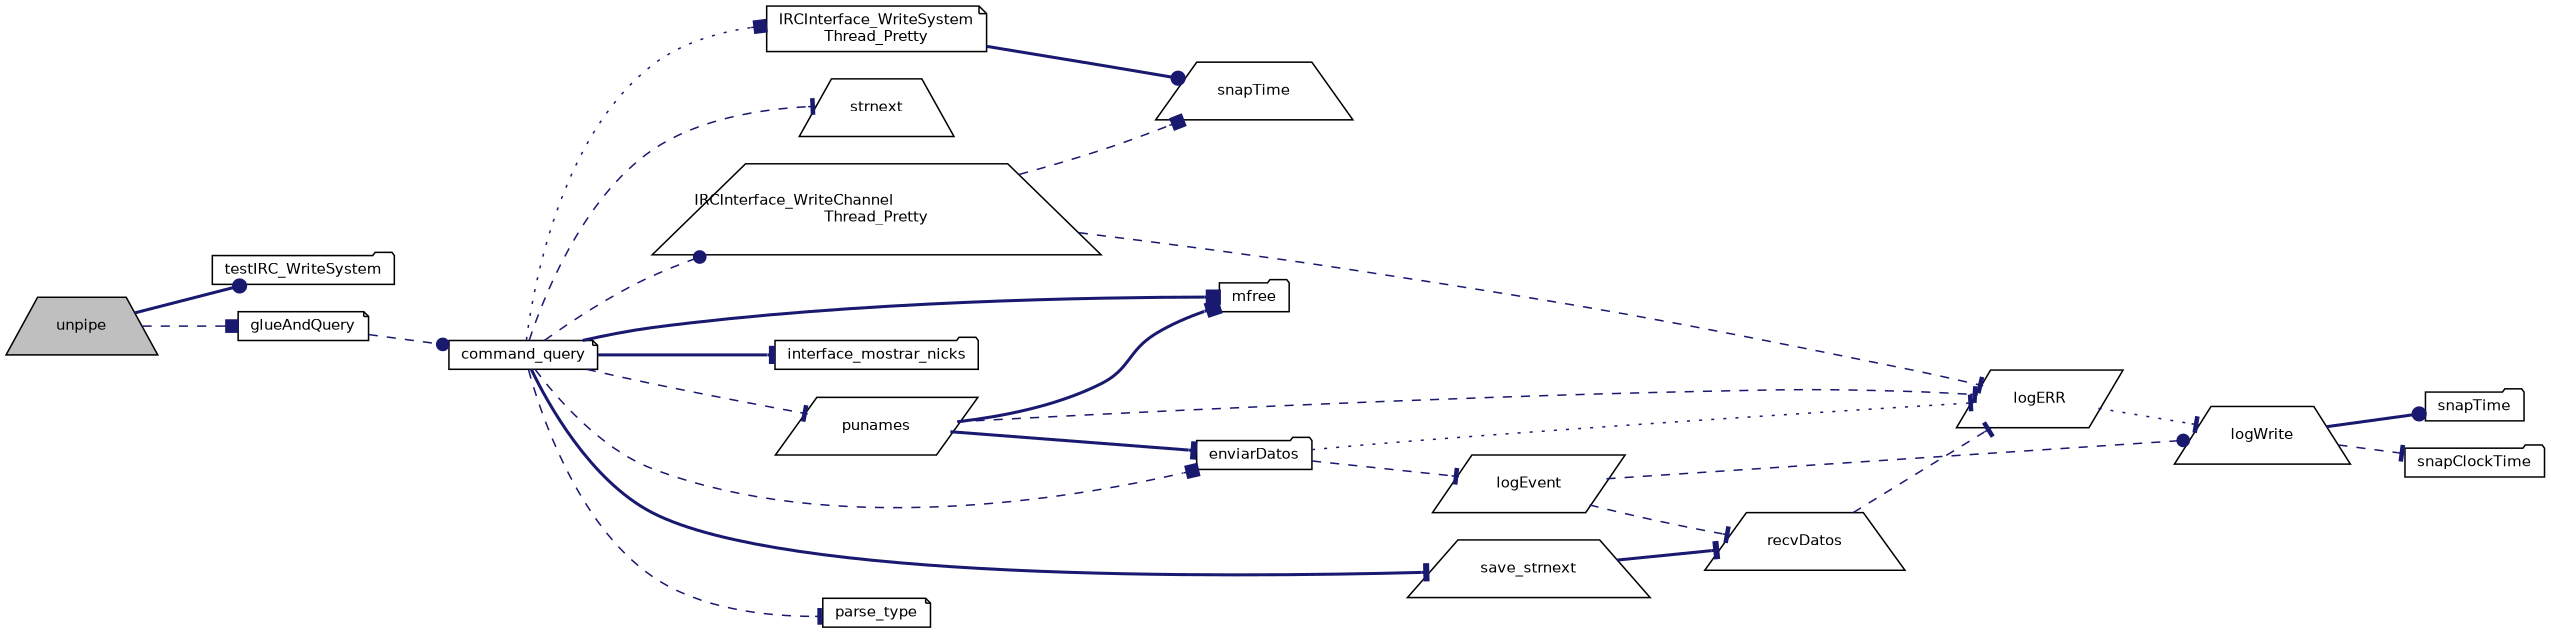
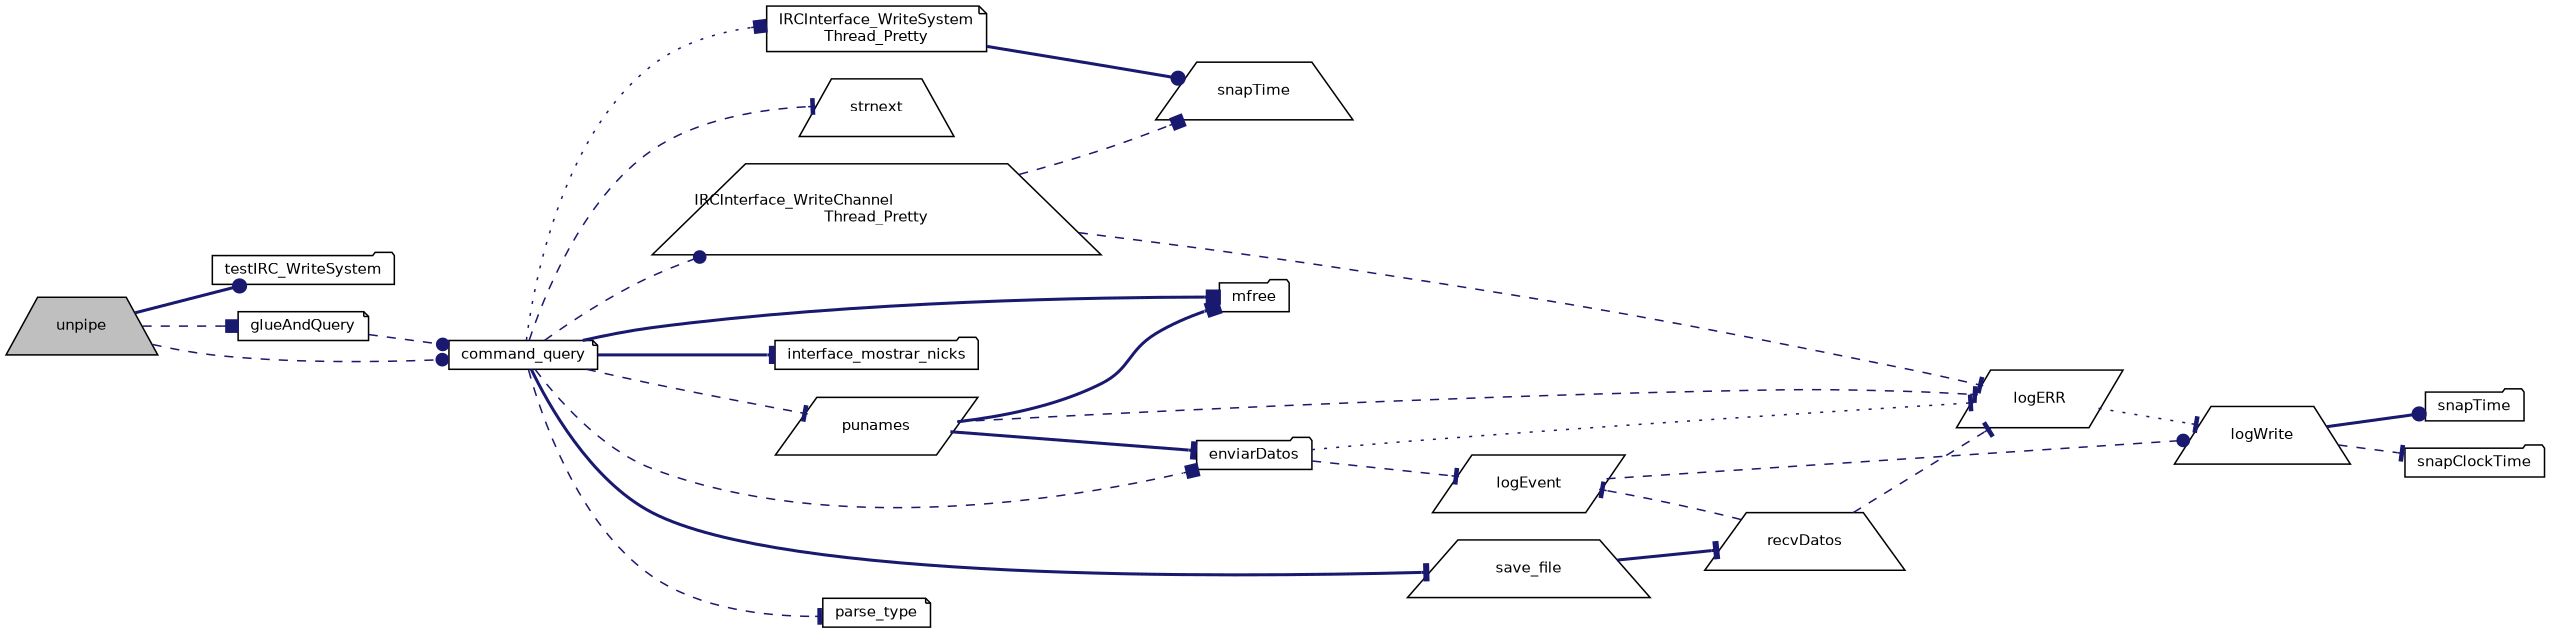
none -> (294, 361)
(1656, 520) -> (1674, 504)
(1529, 569) -> (1529, 569)
